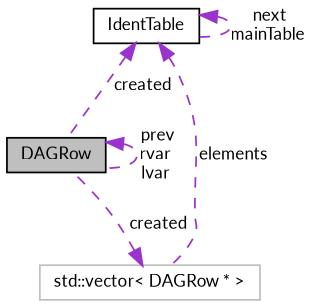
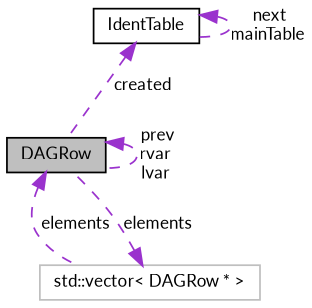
(196, 164) -> (39, 236)
(157, 224) -> (157, 224)
